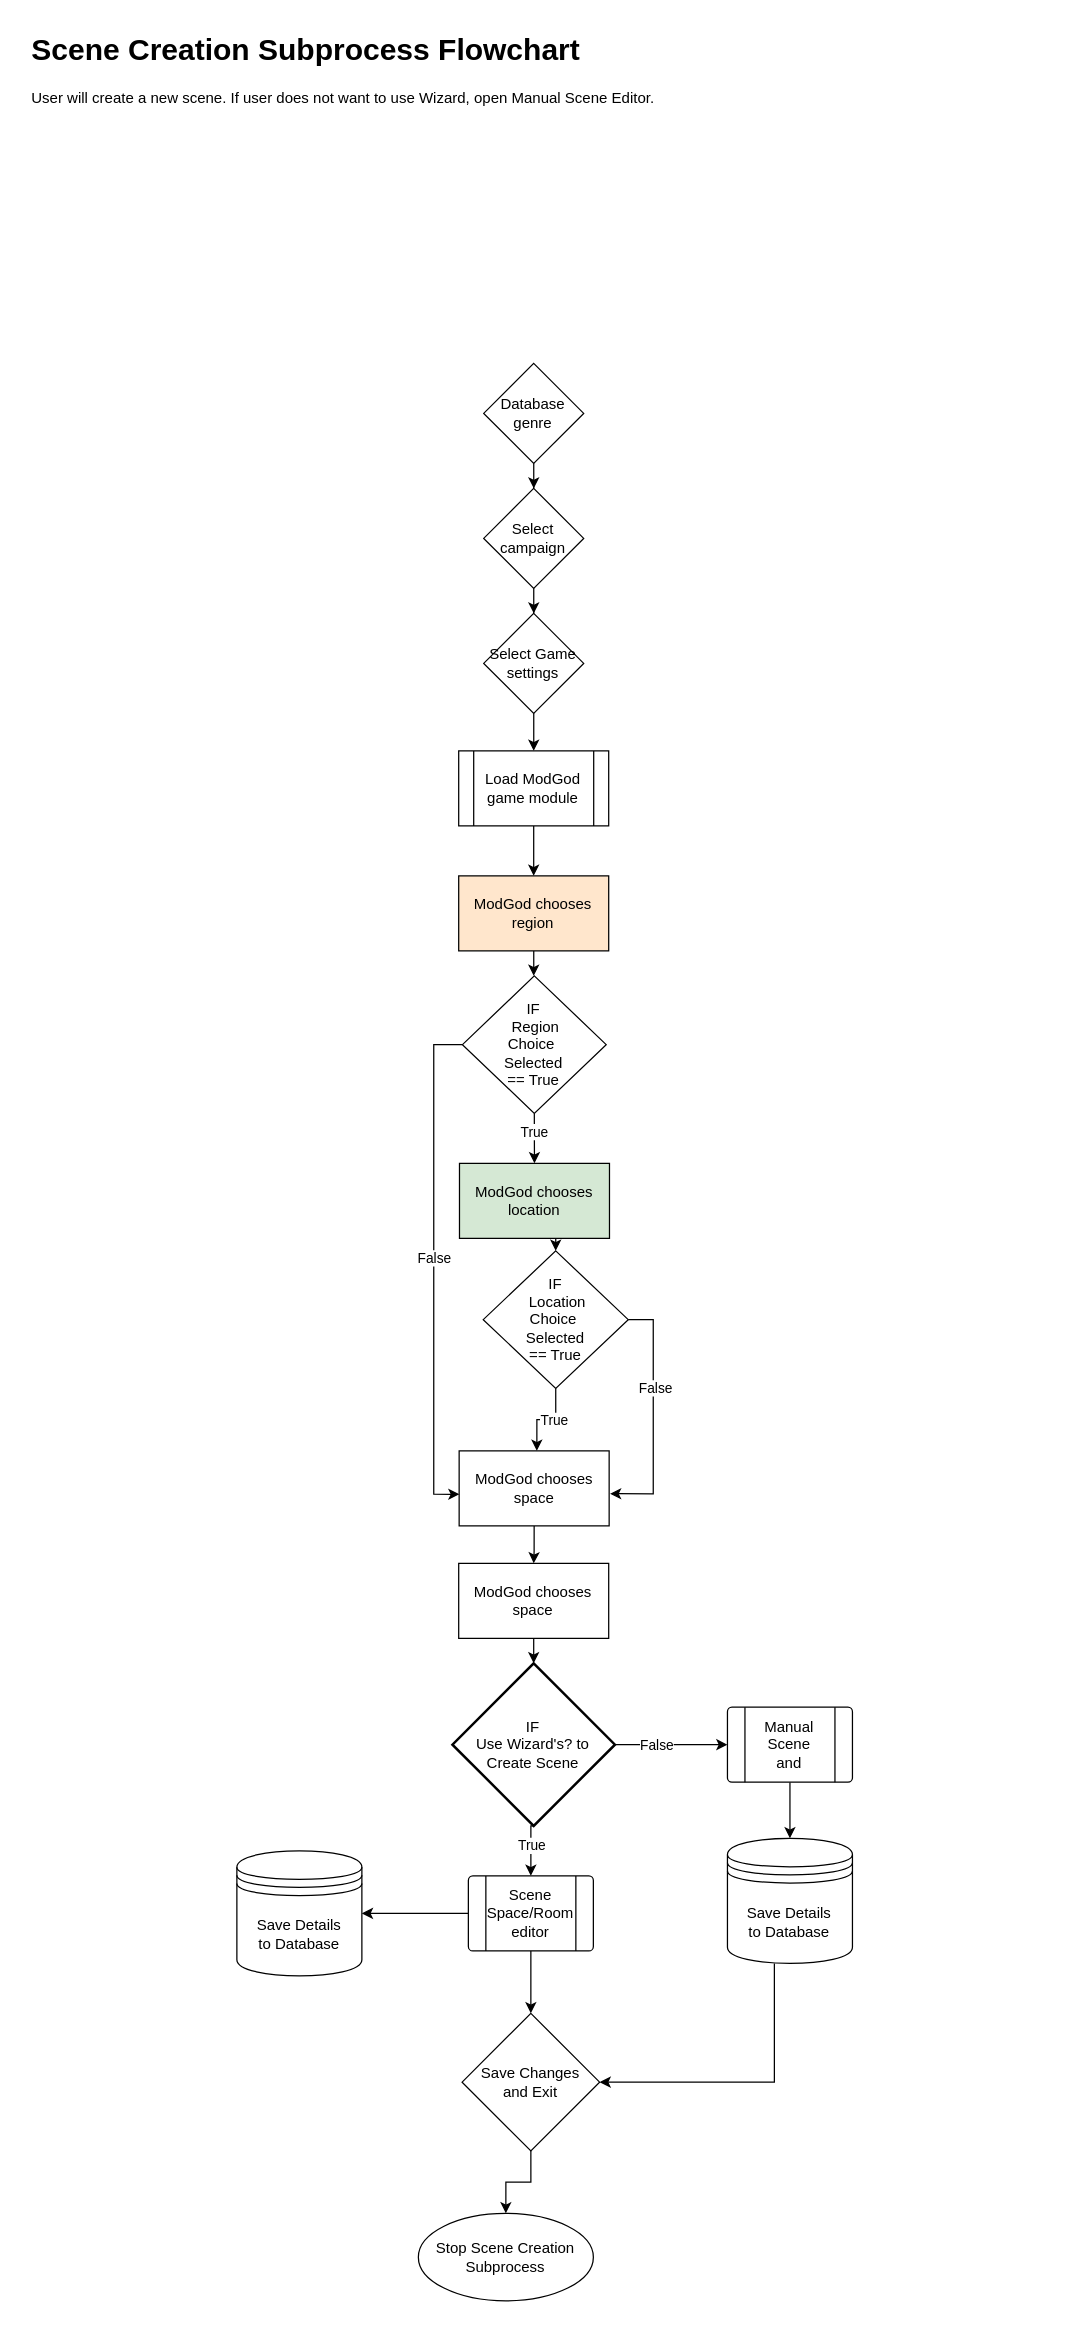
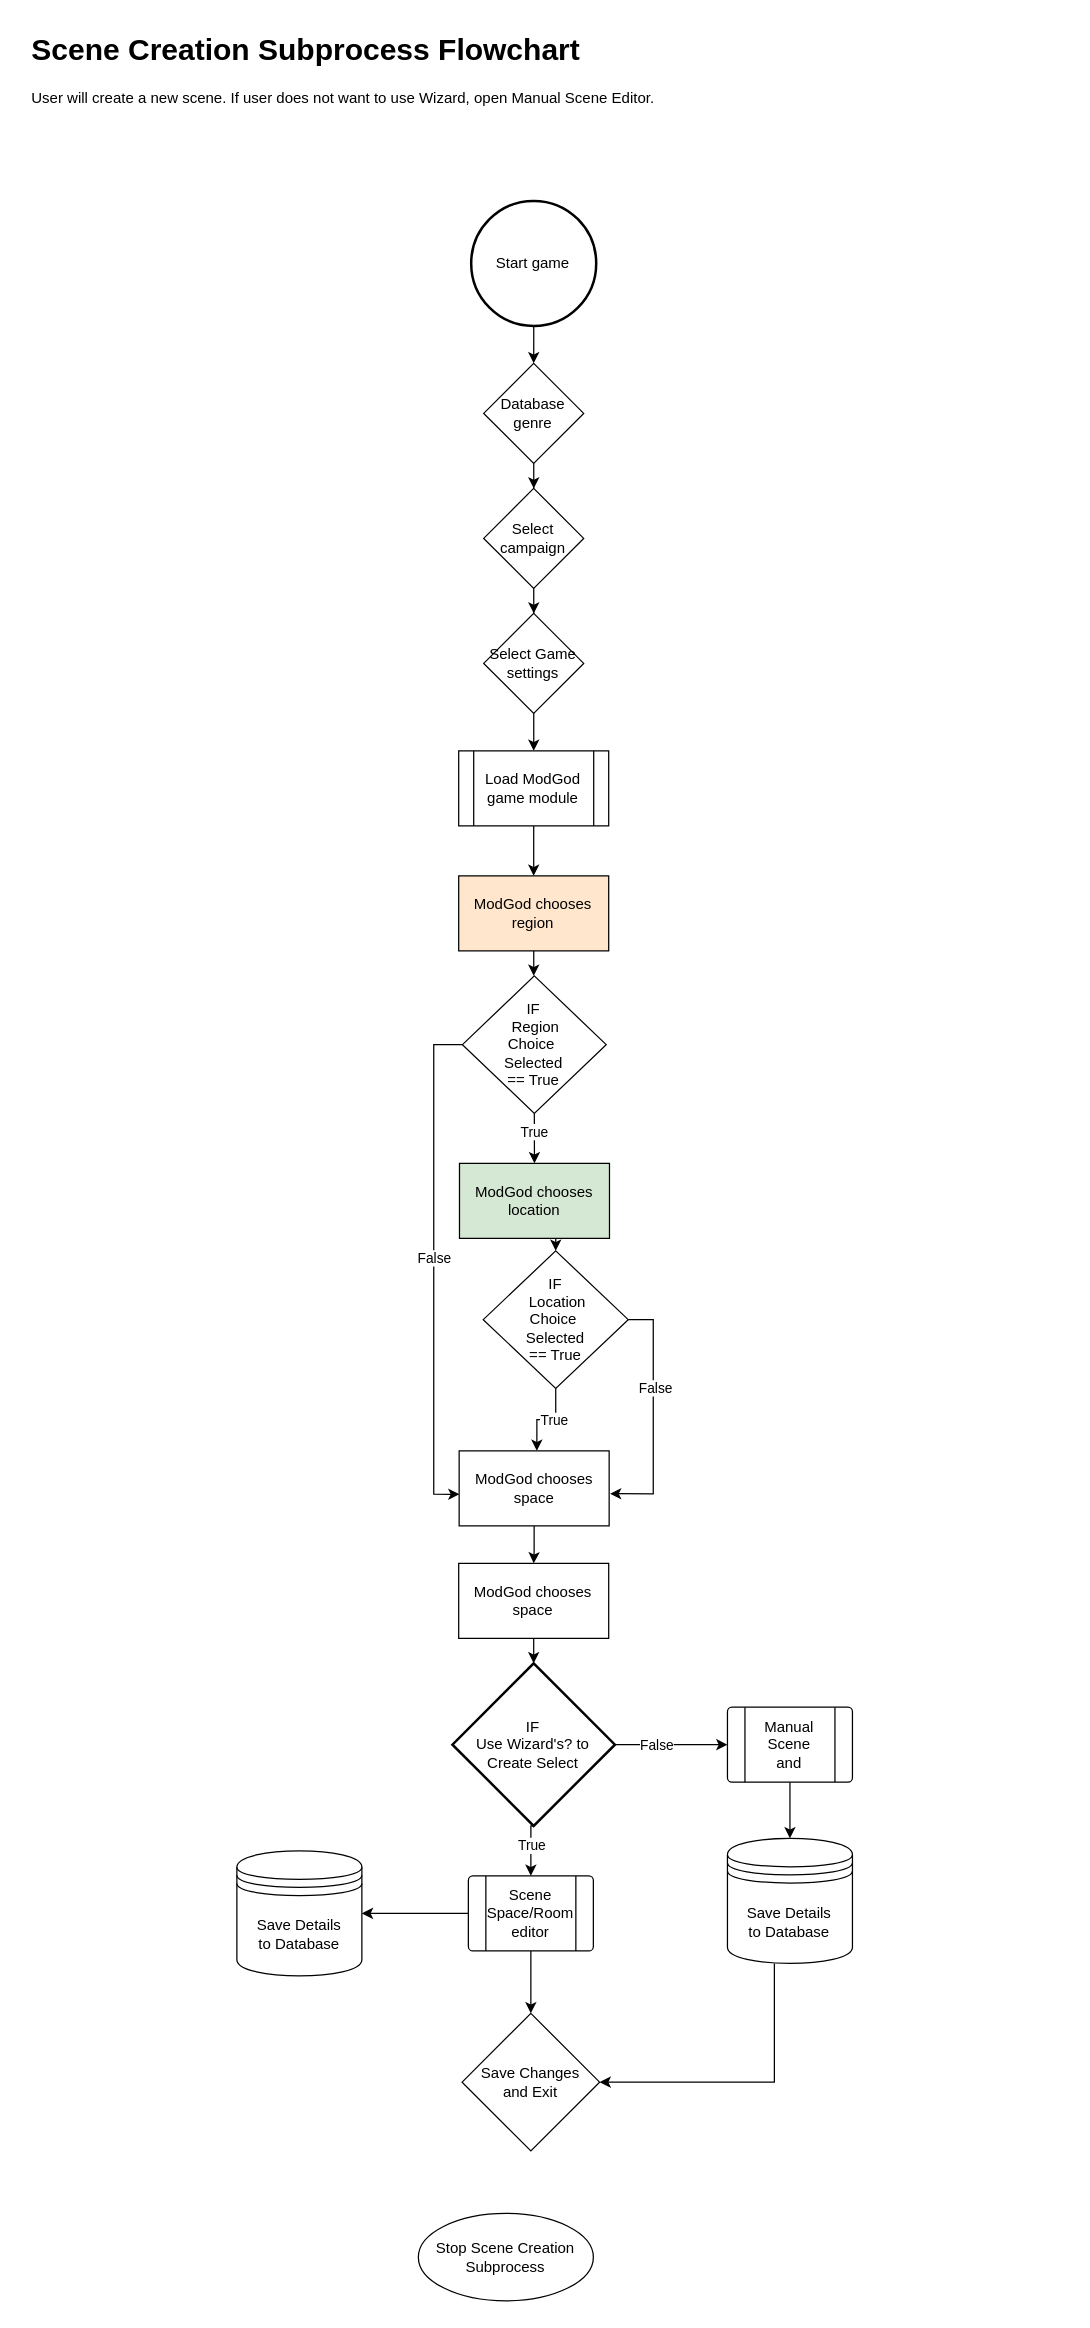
none -> (534, 263)
none -> (534, 349)
(533, 1744) -> (533, 1744)
(523, 2182) -> none
